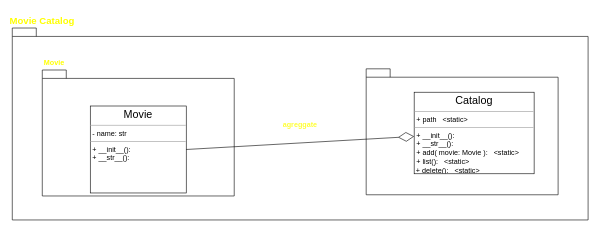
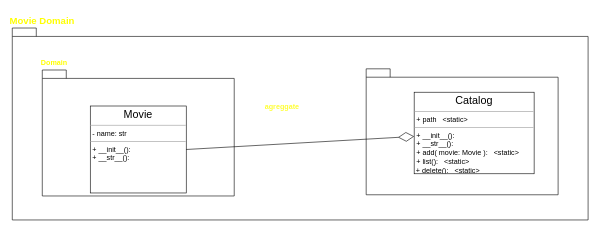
(42, 21) -> (42, 21)
(54, 62) -> (54, 62)
(300, 124) -> (282, 106)
